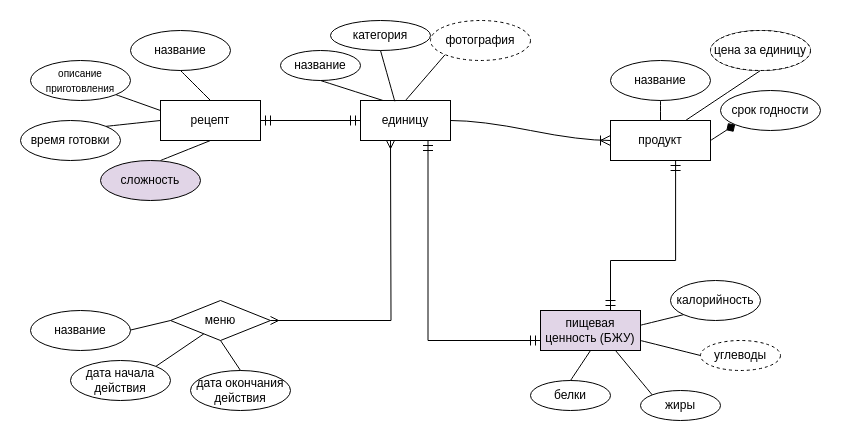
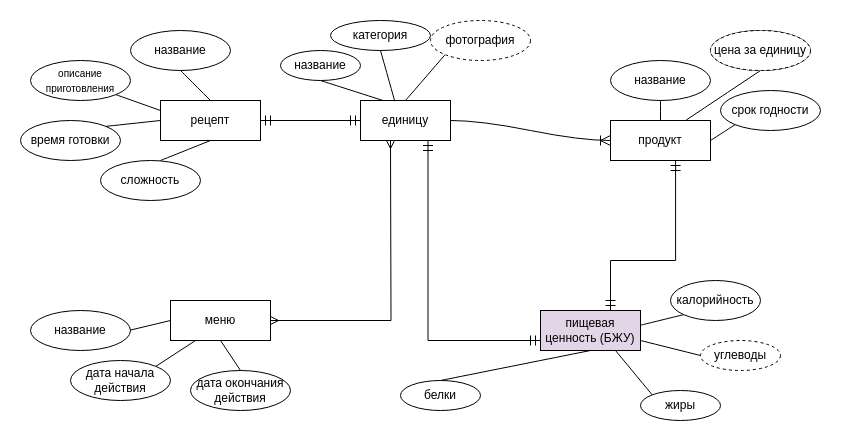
(726, 131) -> (730, 128)
(151, 181) -> (151, 181)
(221, 321) -> (221, 321)
(571, 396) -> (441, 396)
